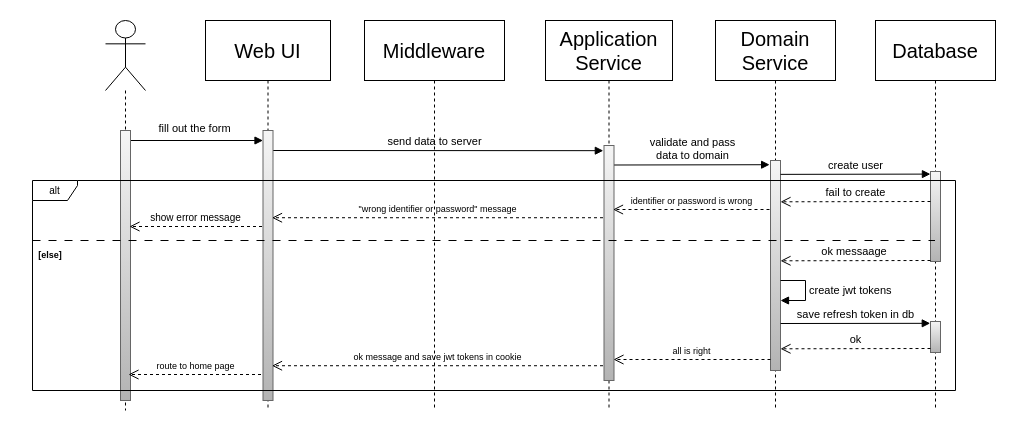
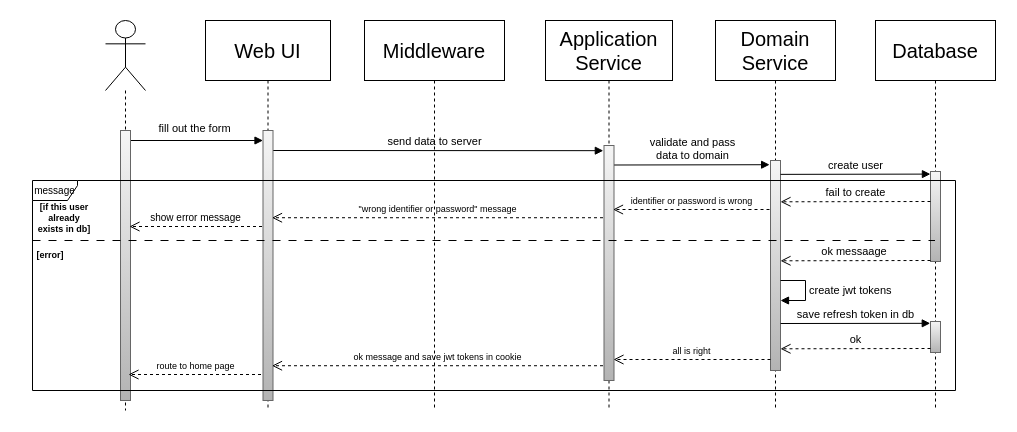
(55, 191) -> (55, 191)
none -> (65, 219)
(51, 256) -> (51, 256)
